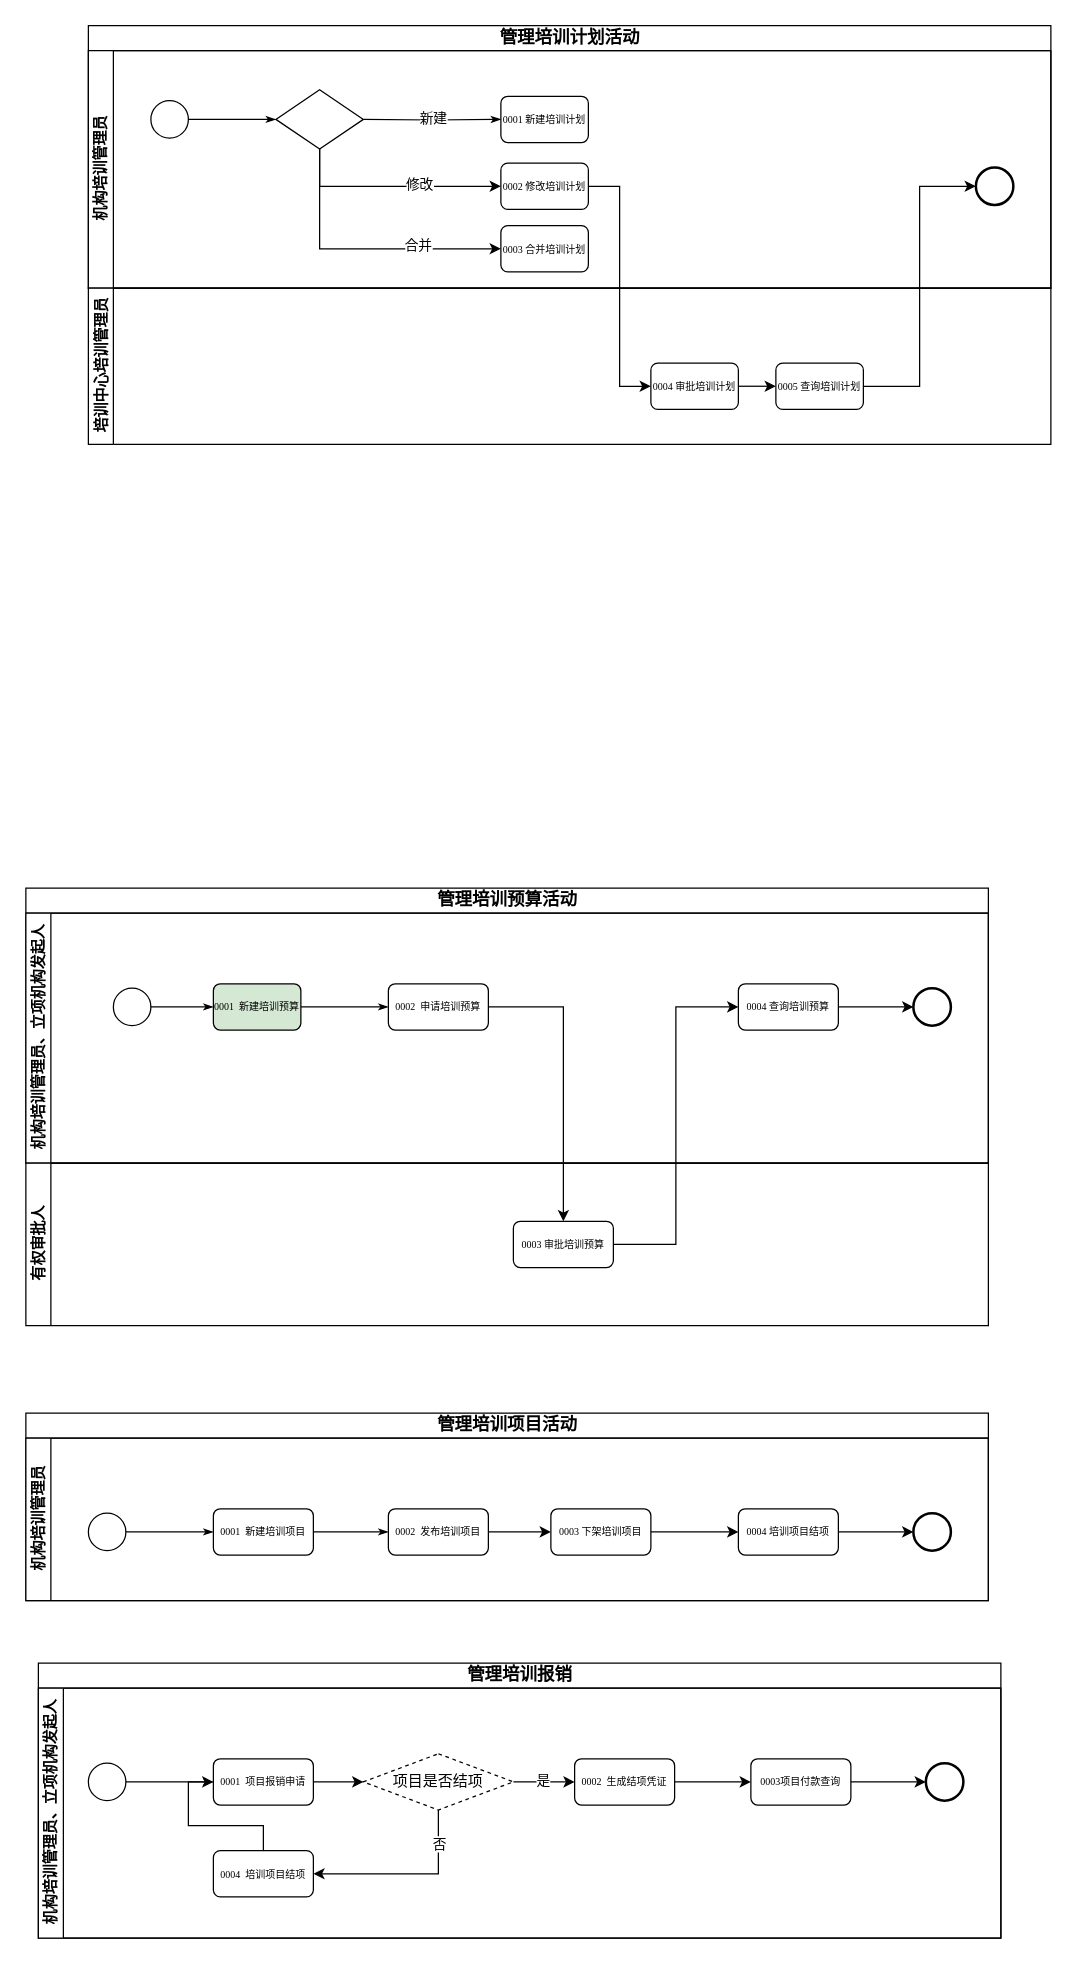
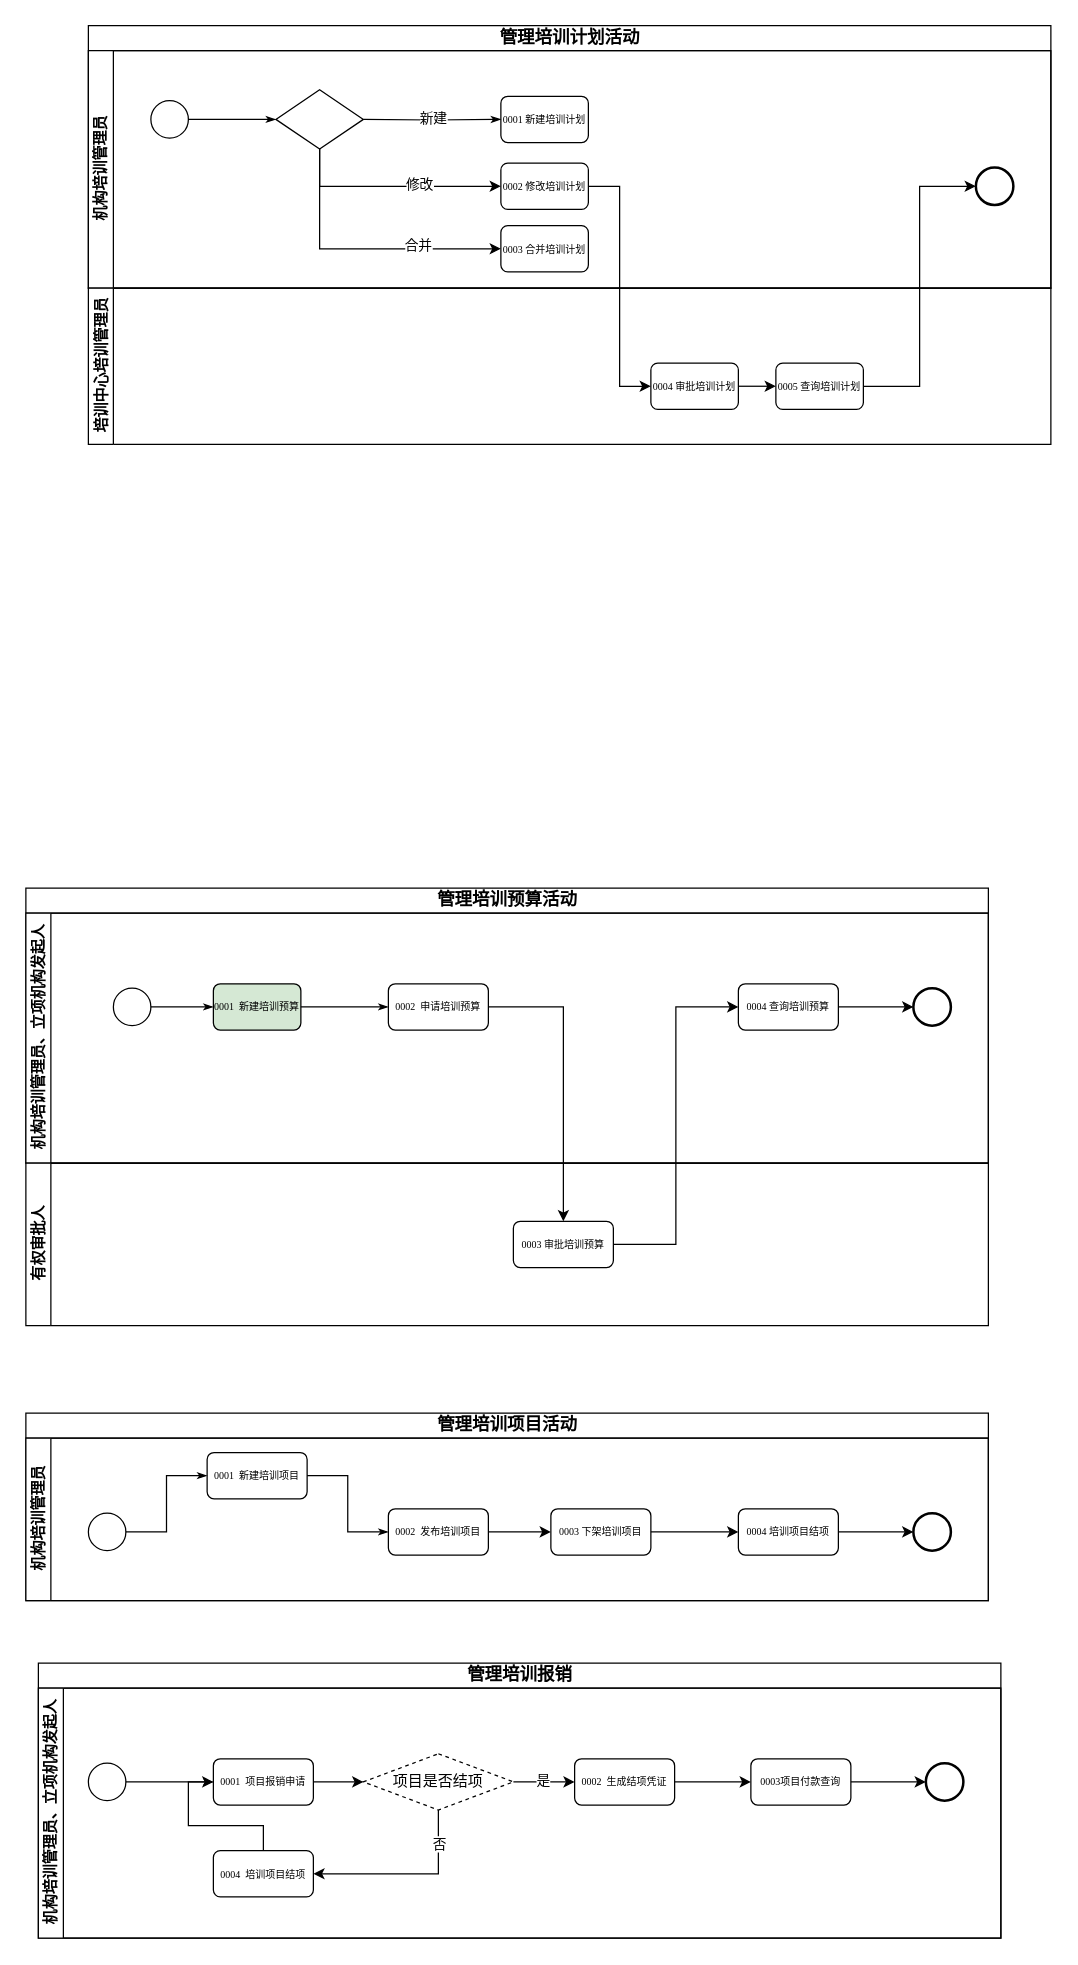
(263, 1532) -> (257, 1476)
